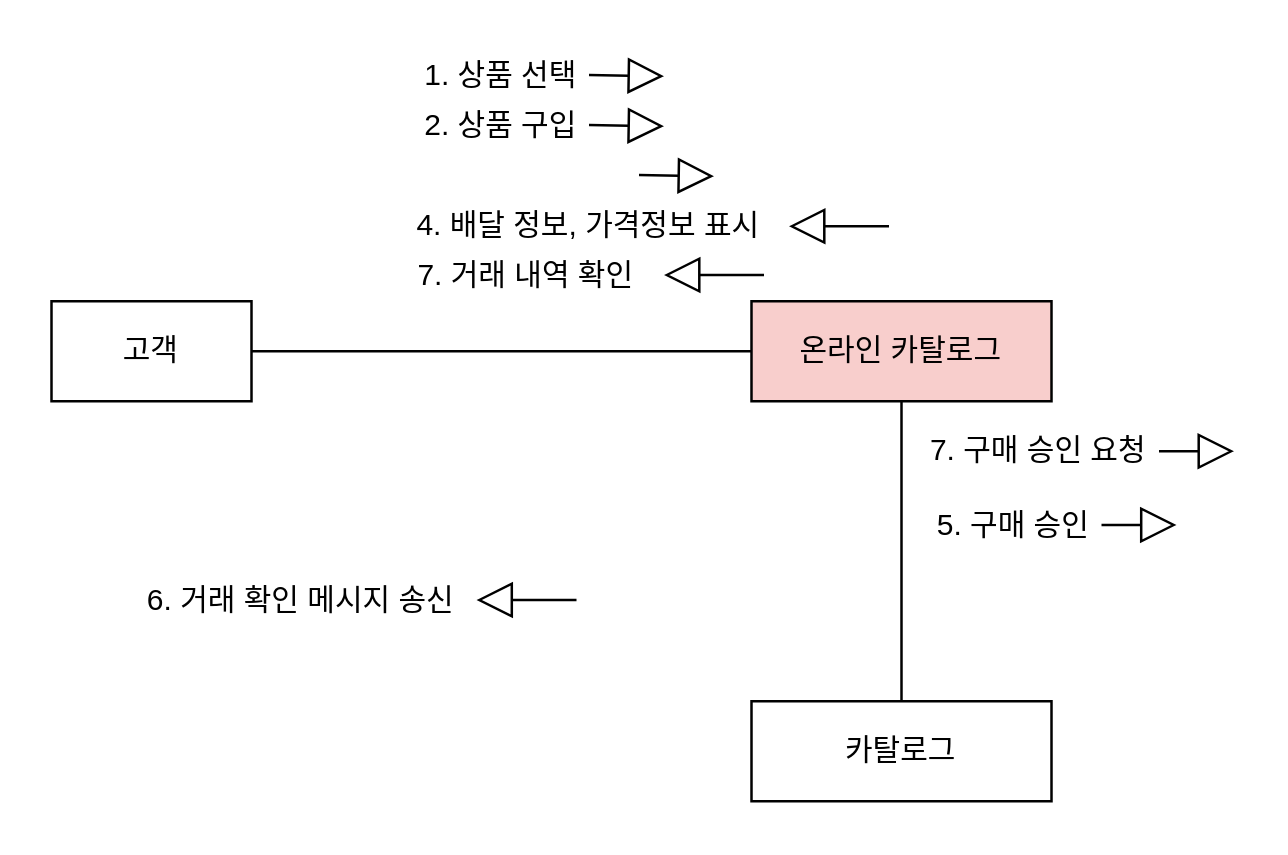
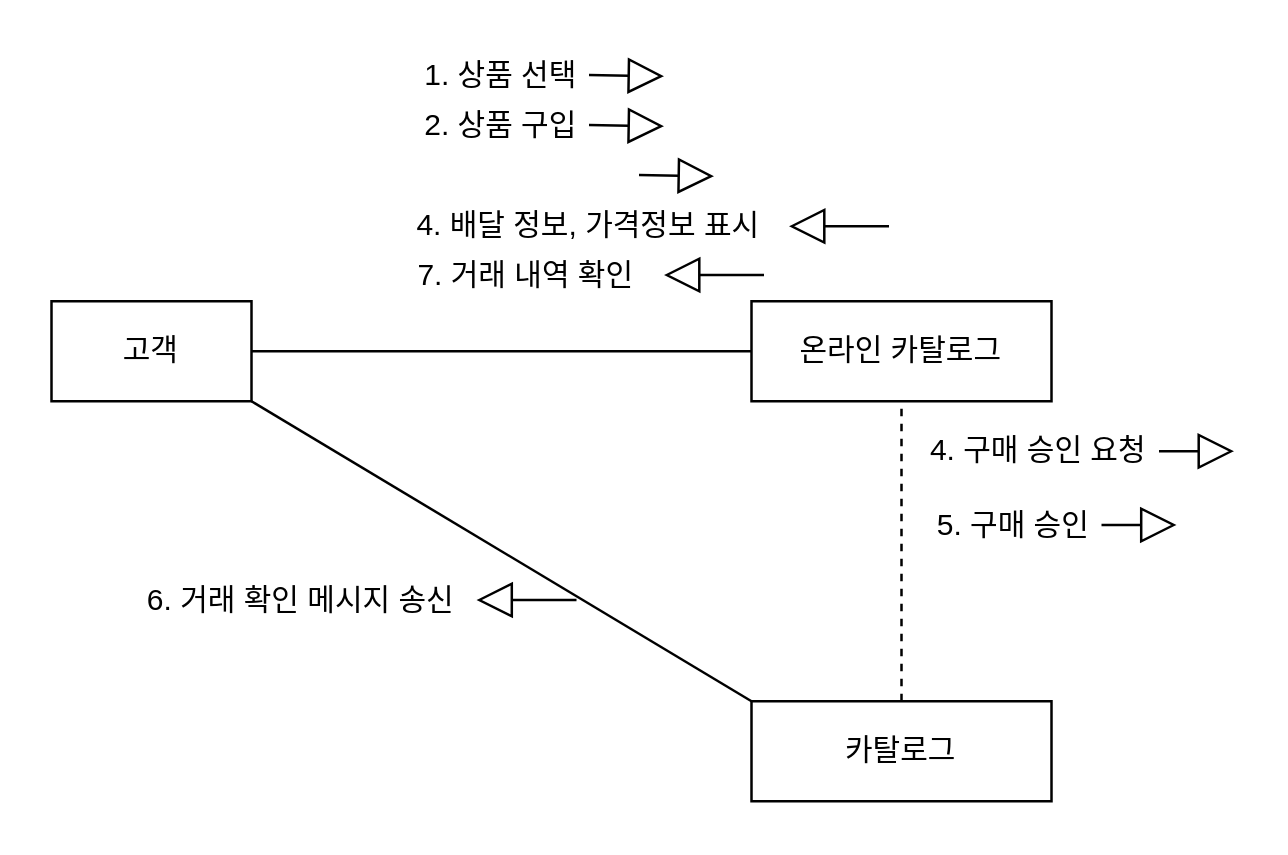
(901, 351) -> (901, 351)
(1039, 451) -> (1039, 451)
(901, 549) -> (901, 549)
none -> (501, 551)
